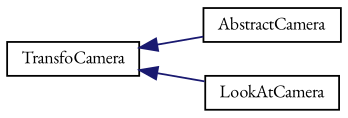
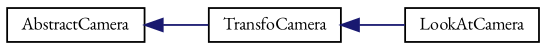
(180, 41) -> (186, 25)
